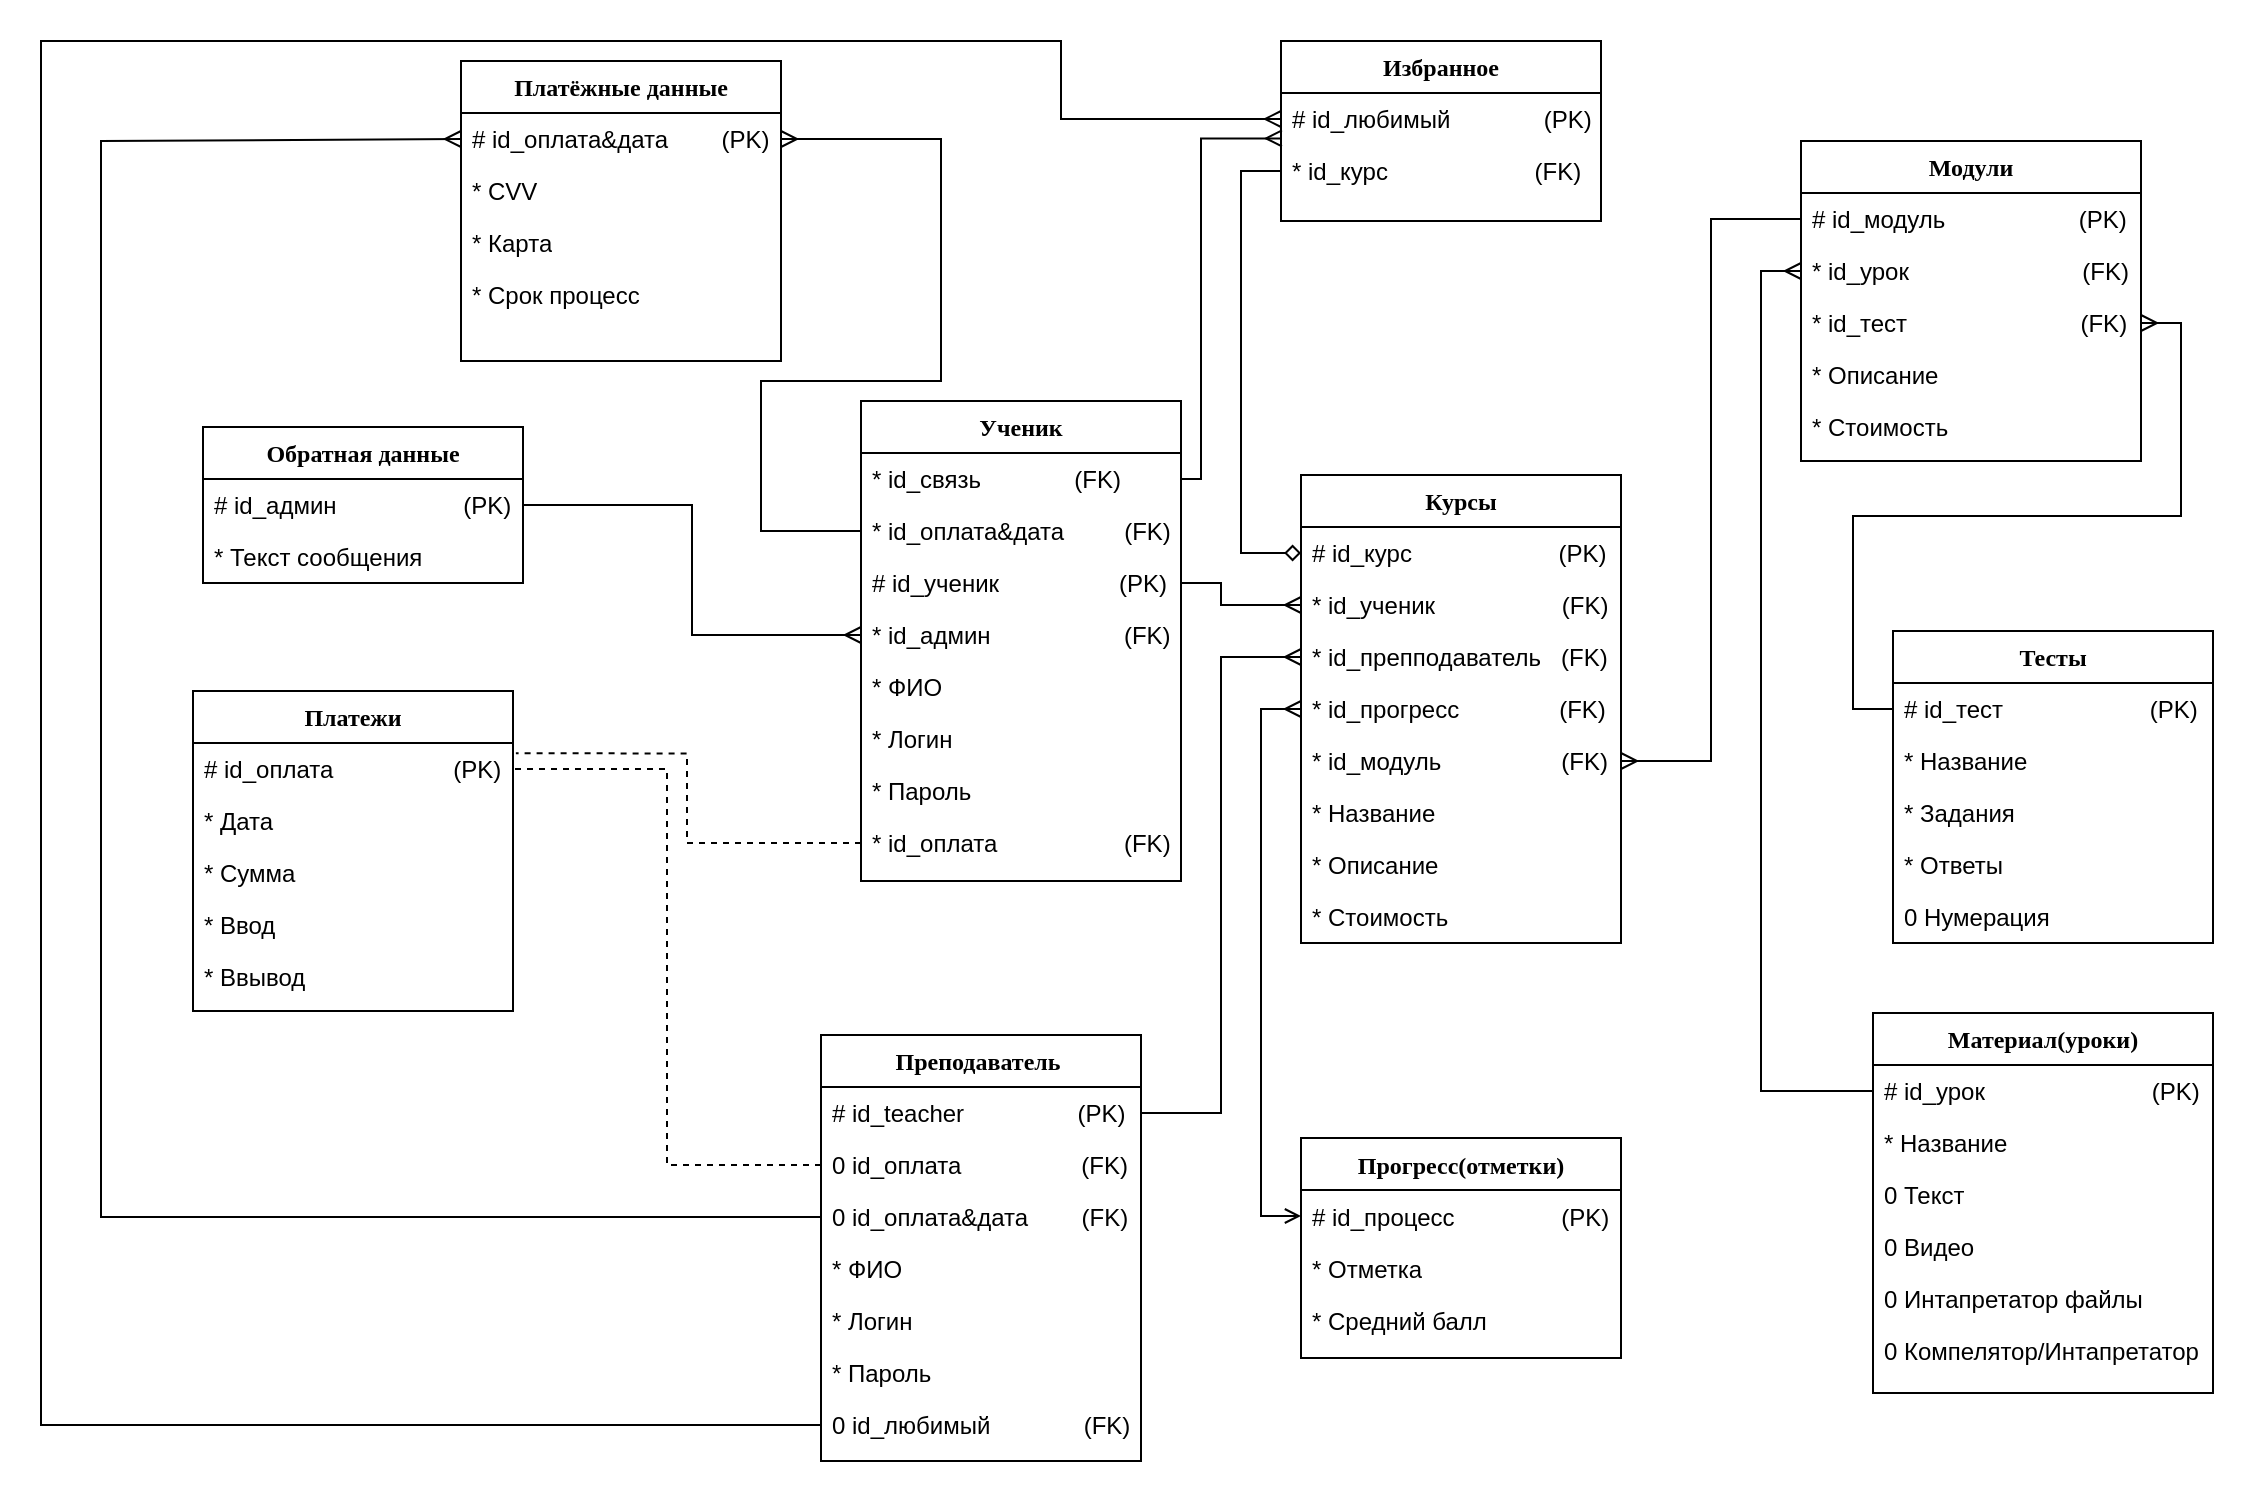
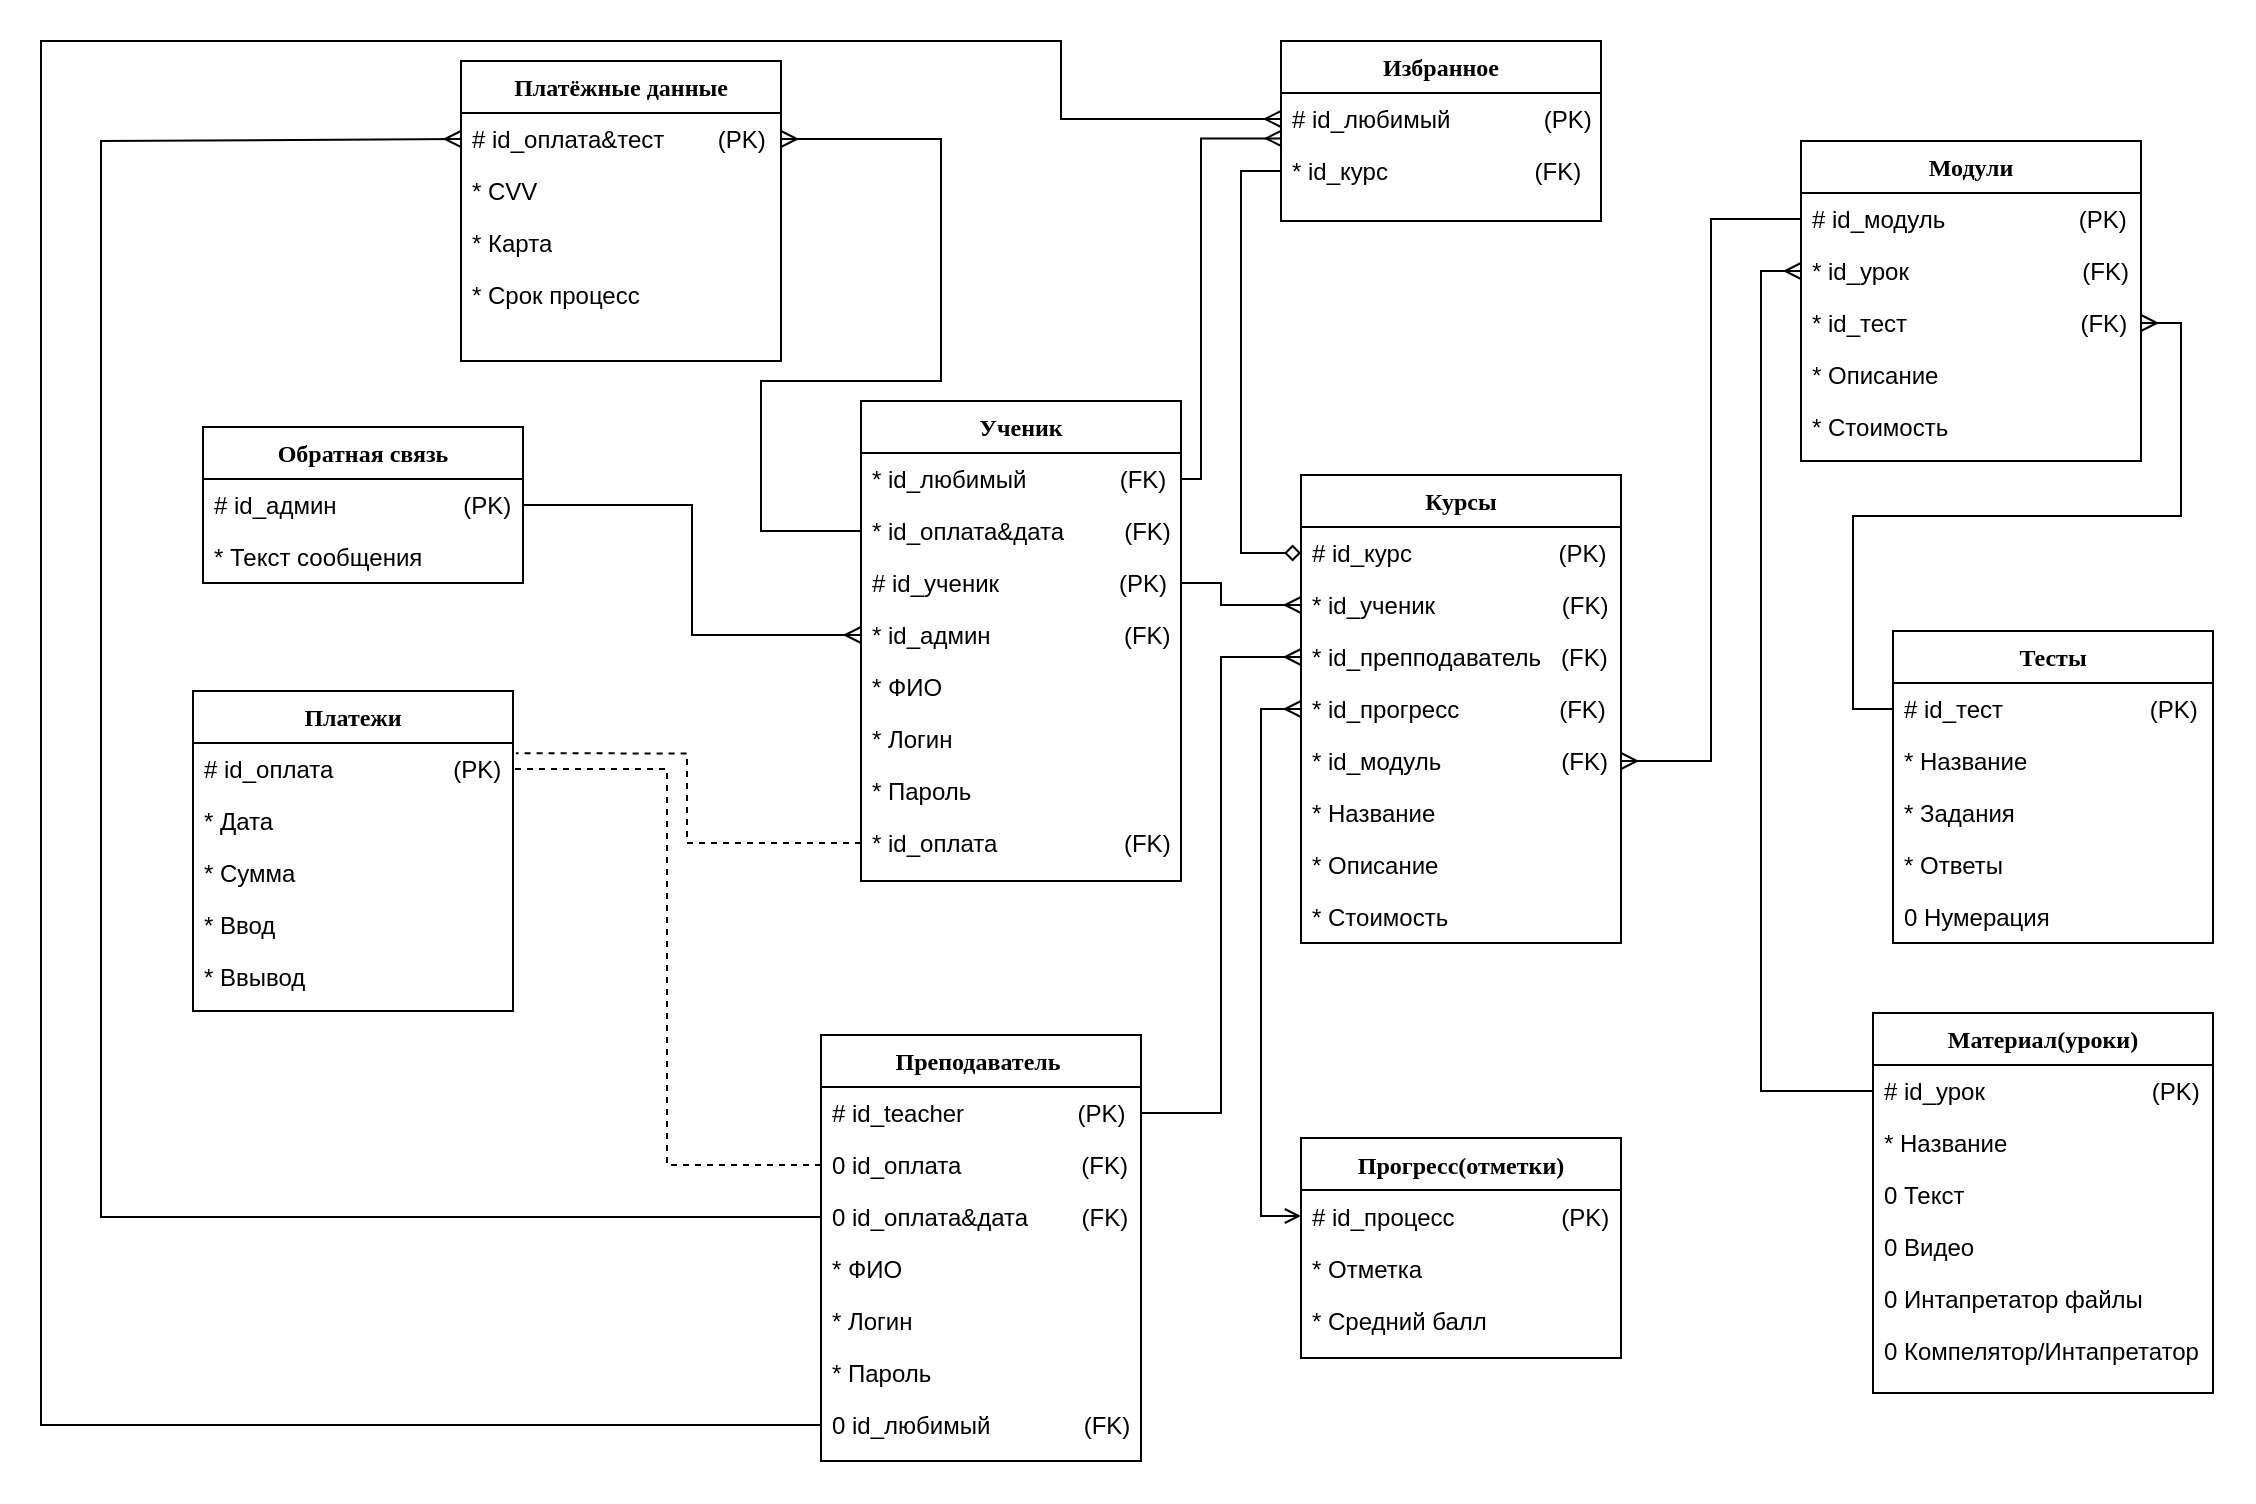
(623, 156) -> (623, 156)
(364, 455) -> (364, 455)
(1023, 496) -> (1023, 496)
